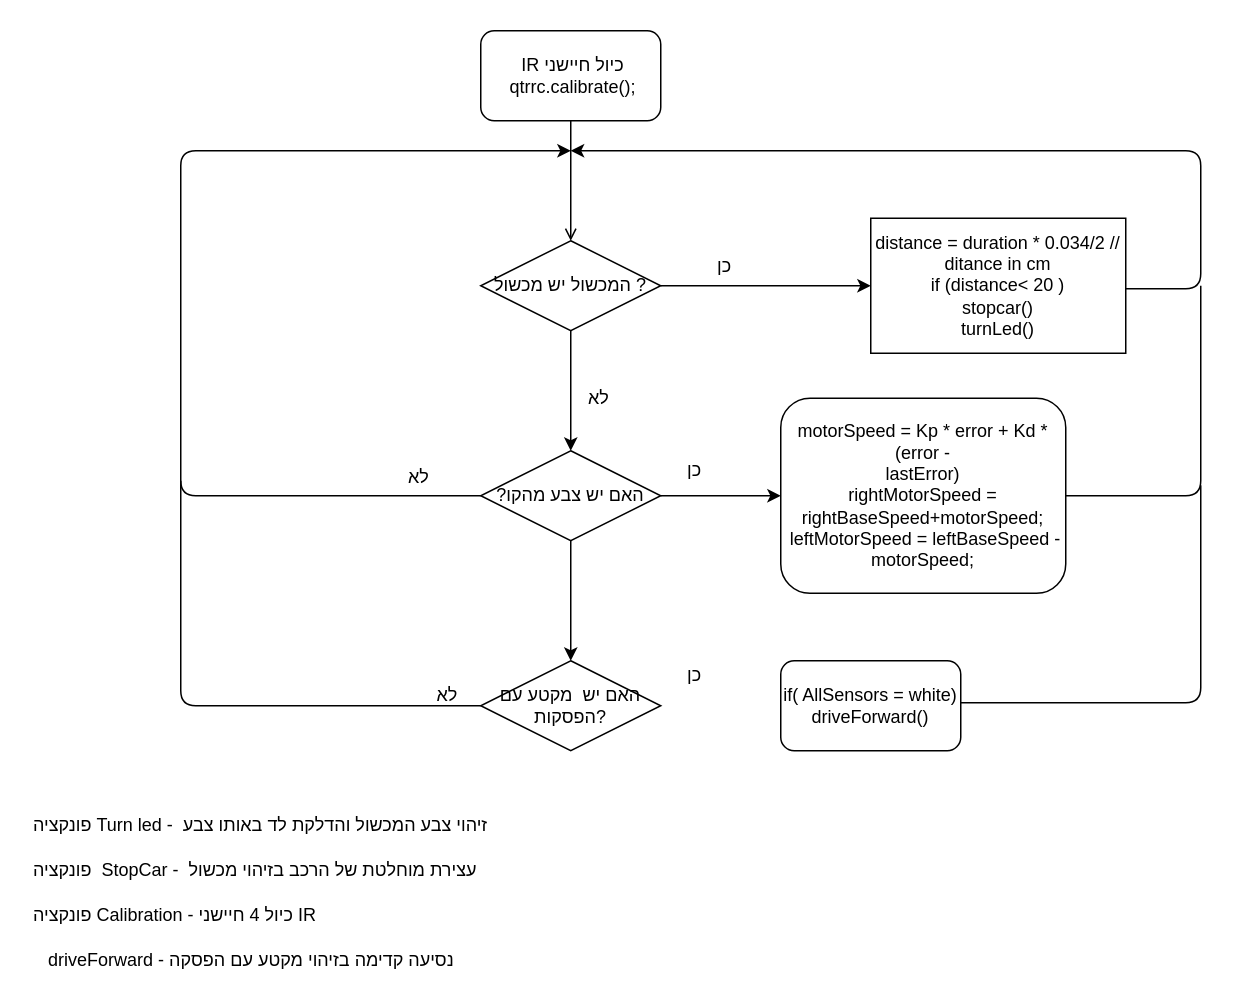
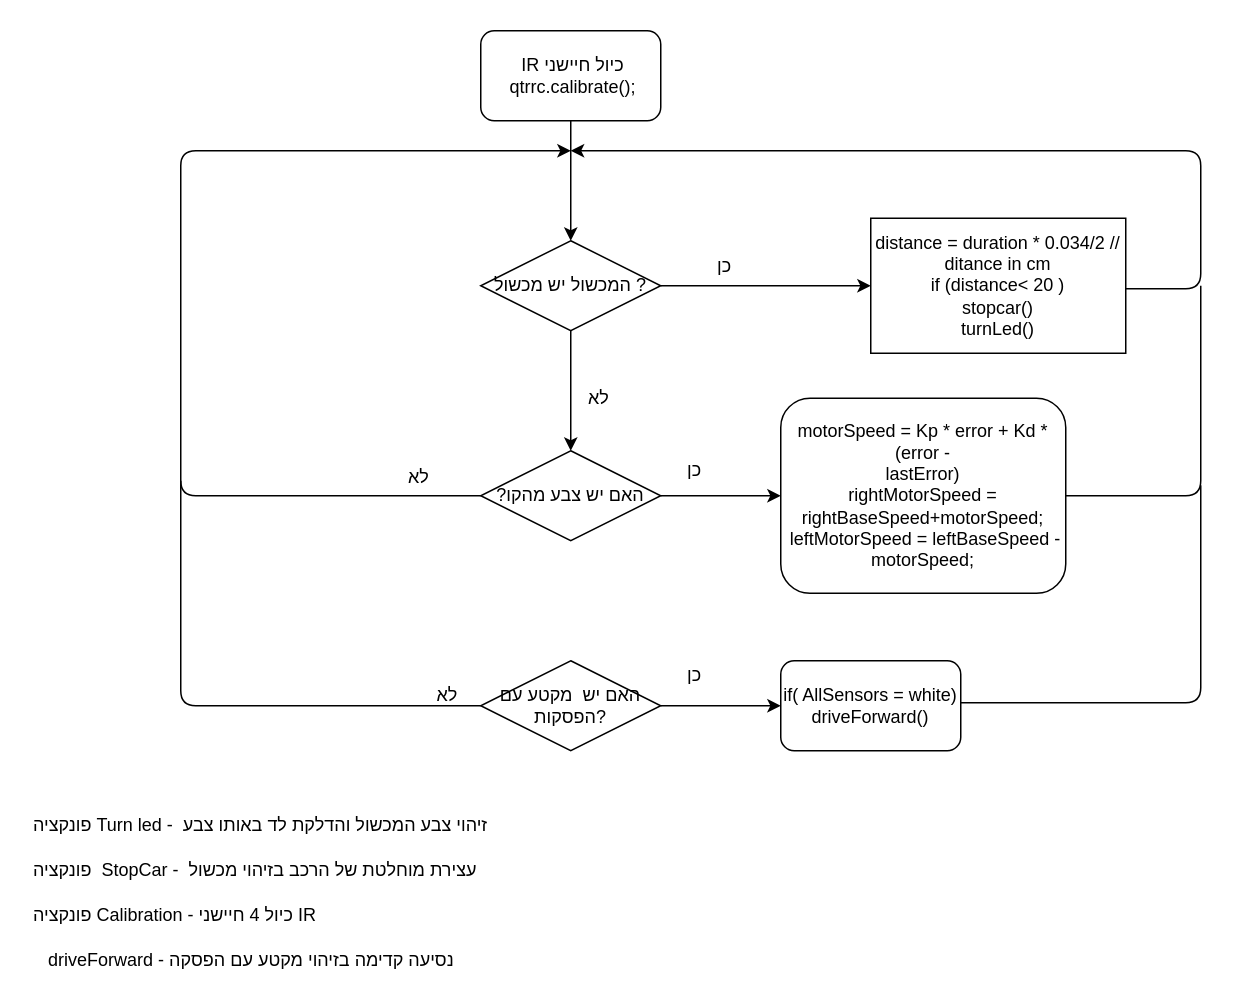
(571, 231) -> (571, 229)
(571, 596) -> none
none -> (716, 706)
